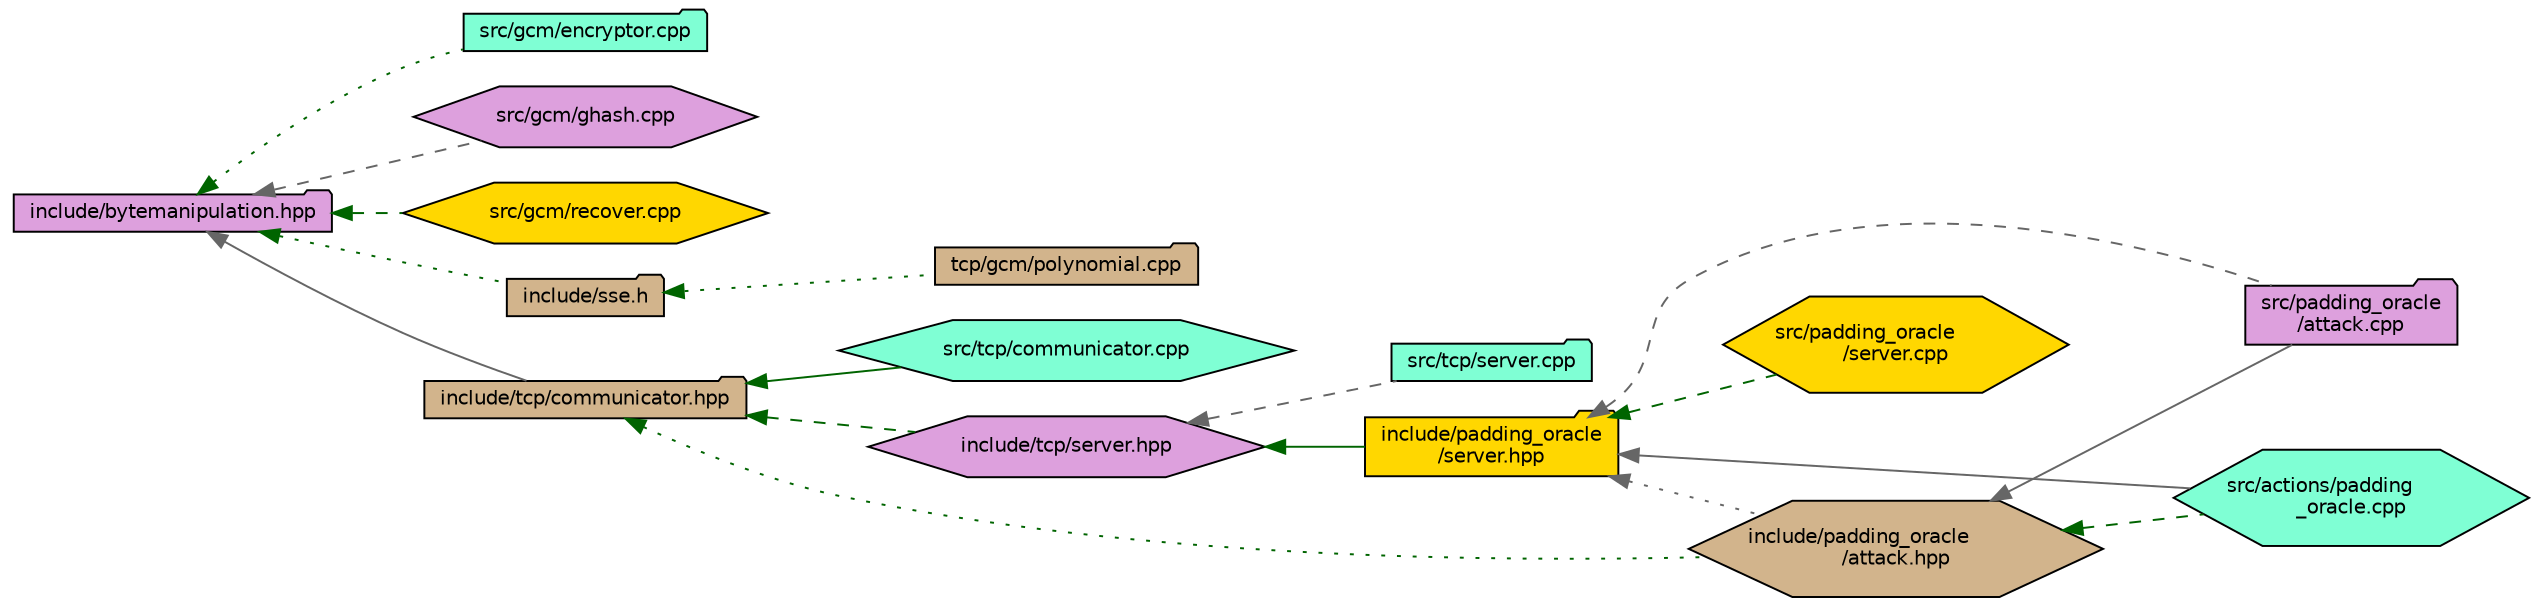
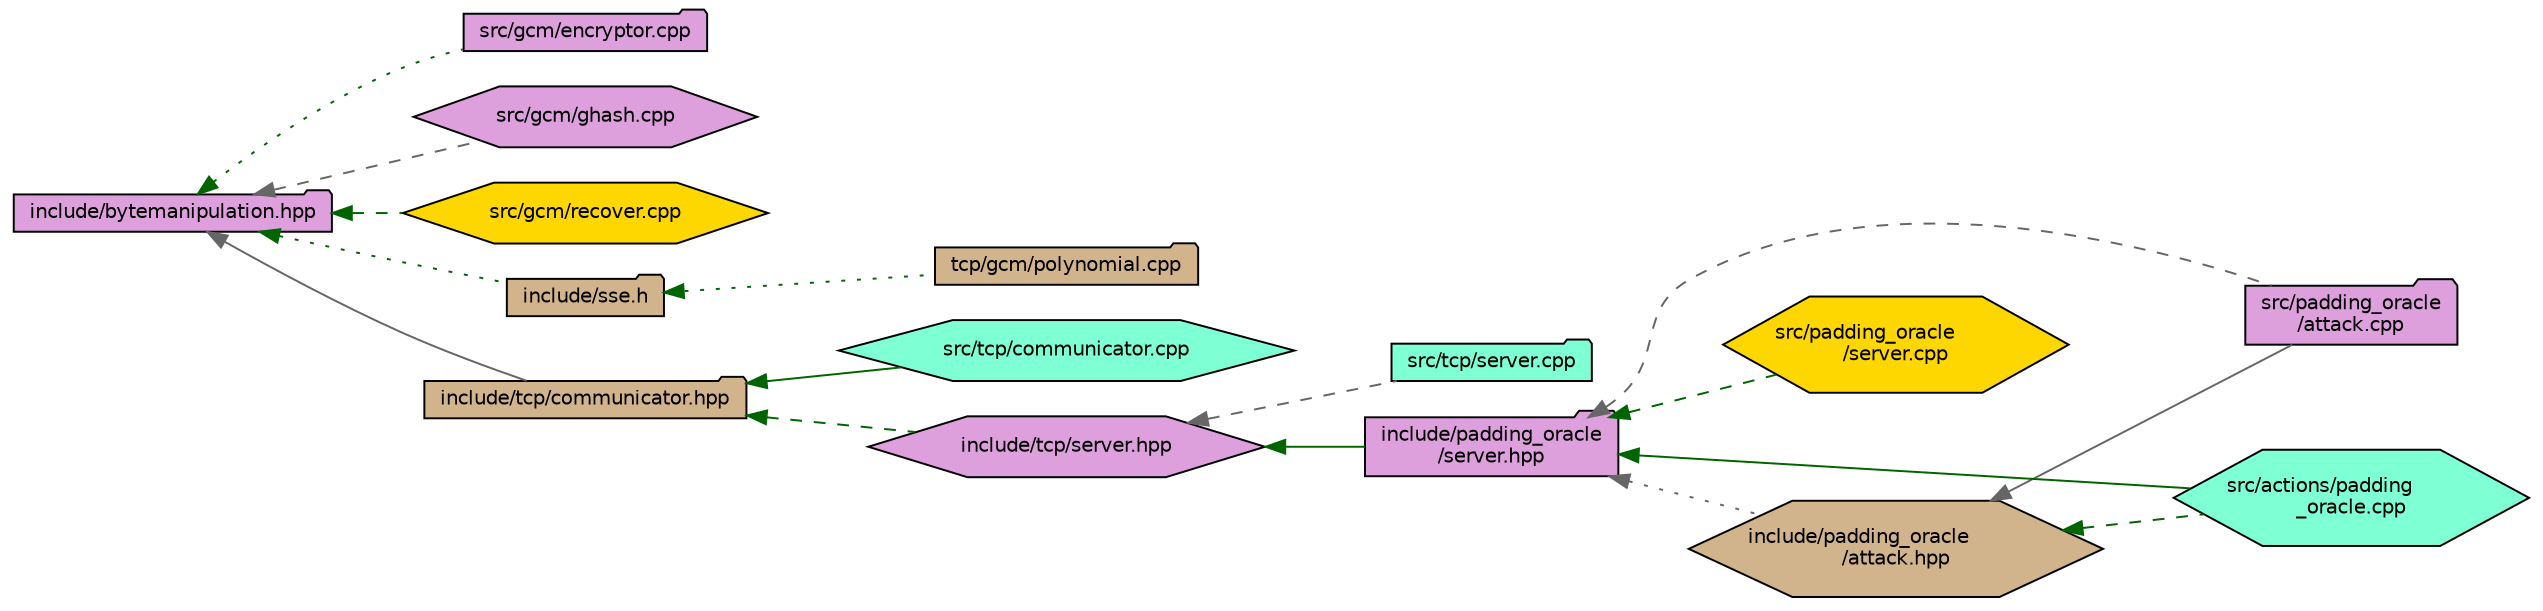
(585, 32) -> (585, 32)
(1492, 447) -> (1492, 447)
(1915, 472) -> (1915, 472)
(1167, 542) -> none
